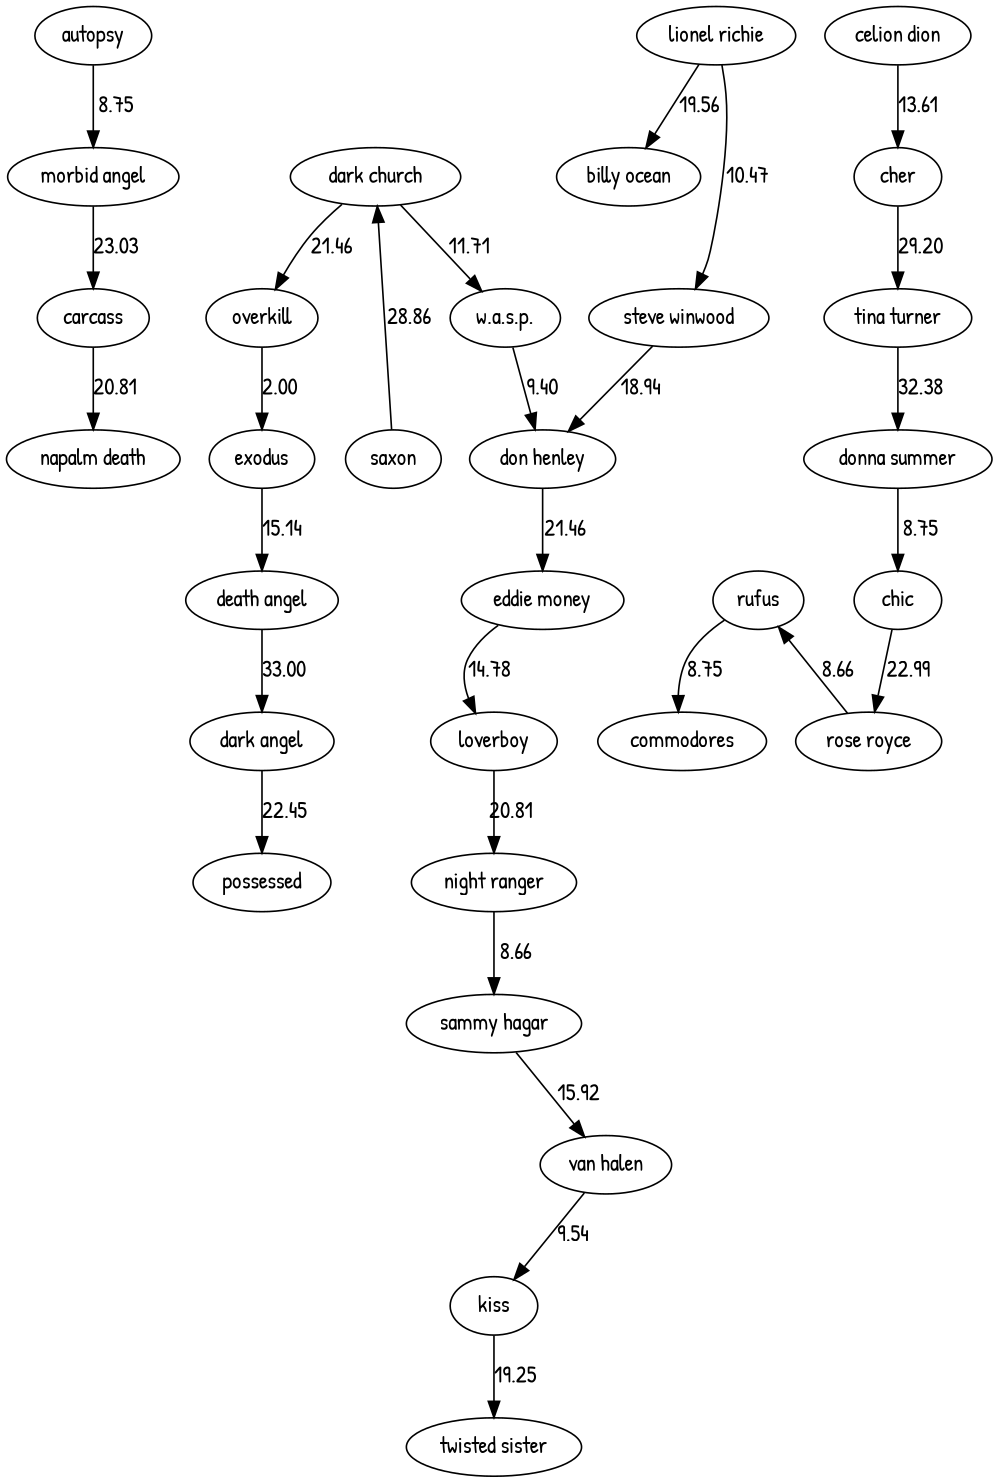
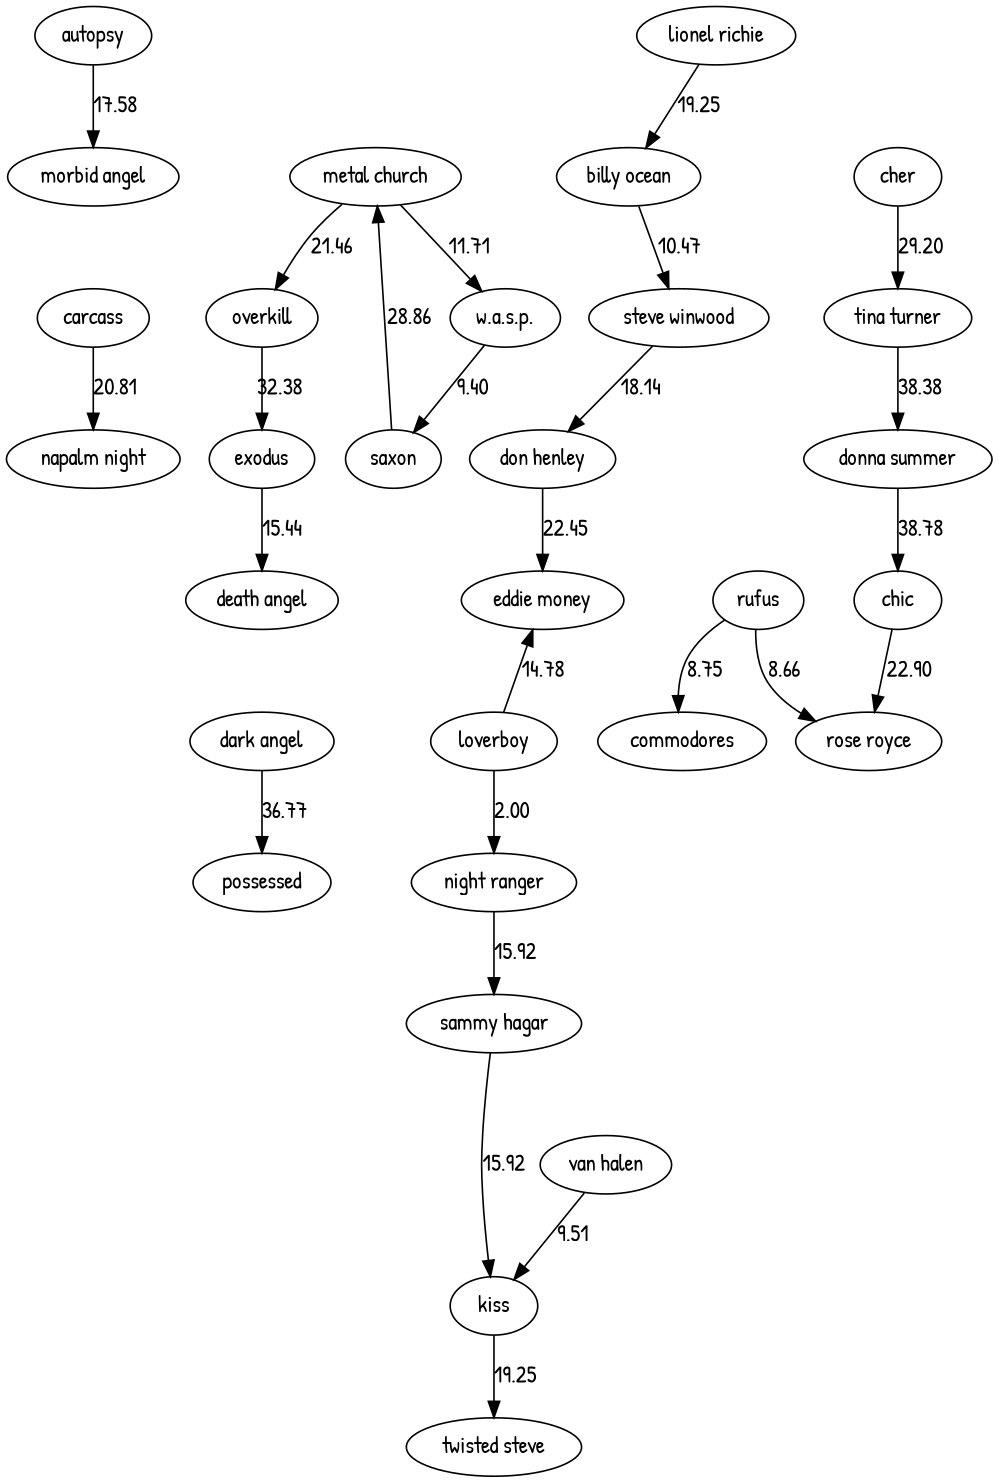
(898, 36) -> none
(116, 106) -> (116, 106)
(699, 106) -> (699, 106)
(723, 170) -> (651, 240)
(376, 177) -> (376, 177)
(93, 239) -> none
(522, 381) -> (454, 383)
(280, 389) -> (280, 389)
(641, 389) -> (641, 389)
(921, 389) -> (921, 389)
(93, 459) -> (93, 459)
(282, 530) -> (282, 530)
(565, 530) -> (565, 530)
(921, 530) -> (921, 530)
(469, 657) -> (515, 679)
(262, 663) -> none
(909, 671) -> (909, 671)
(818, 677) -> (765, 678)
(285, 812) -> (285, 812)
(512, 812) -> (512, 812)
(516, 953) -> (516, 953)
(545, 1088) -> (482, 1156)
(573, 1235) -> (573, 1235)
(494, 1447) -> (494, 1447)
